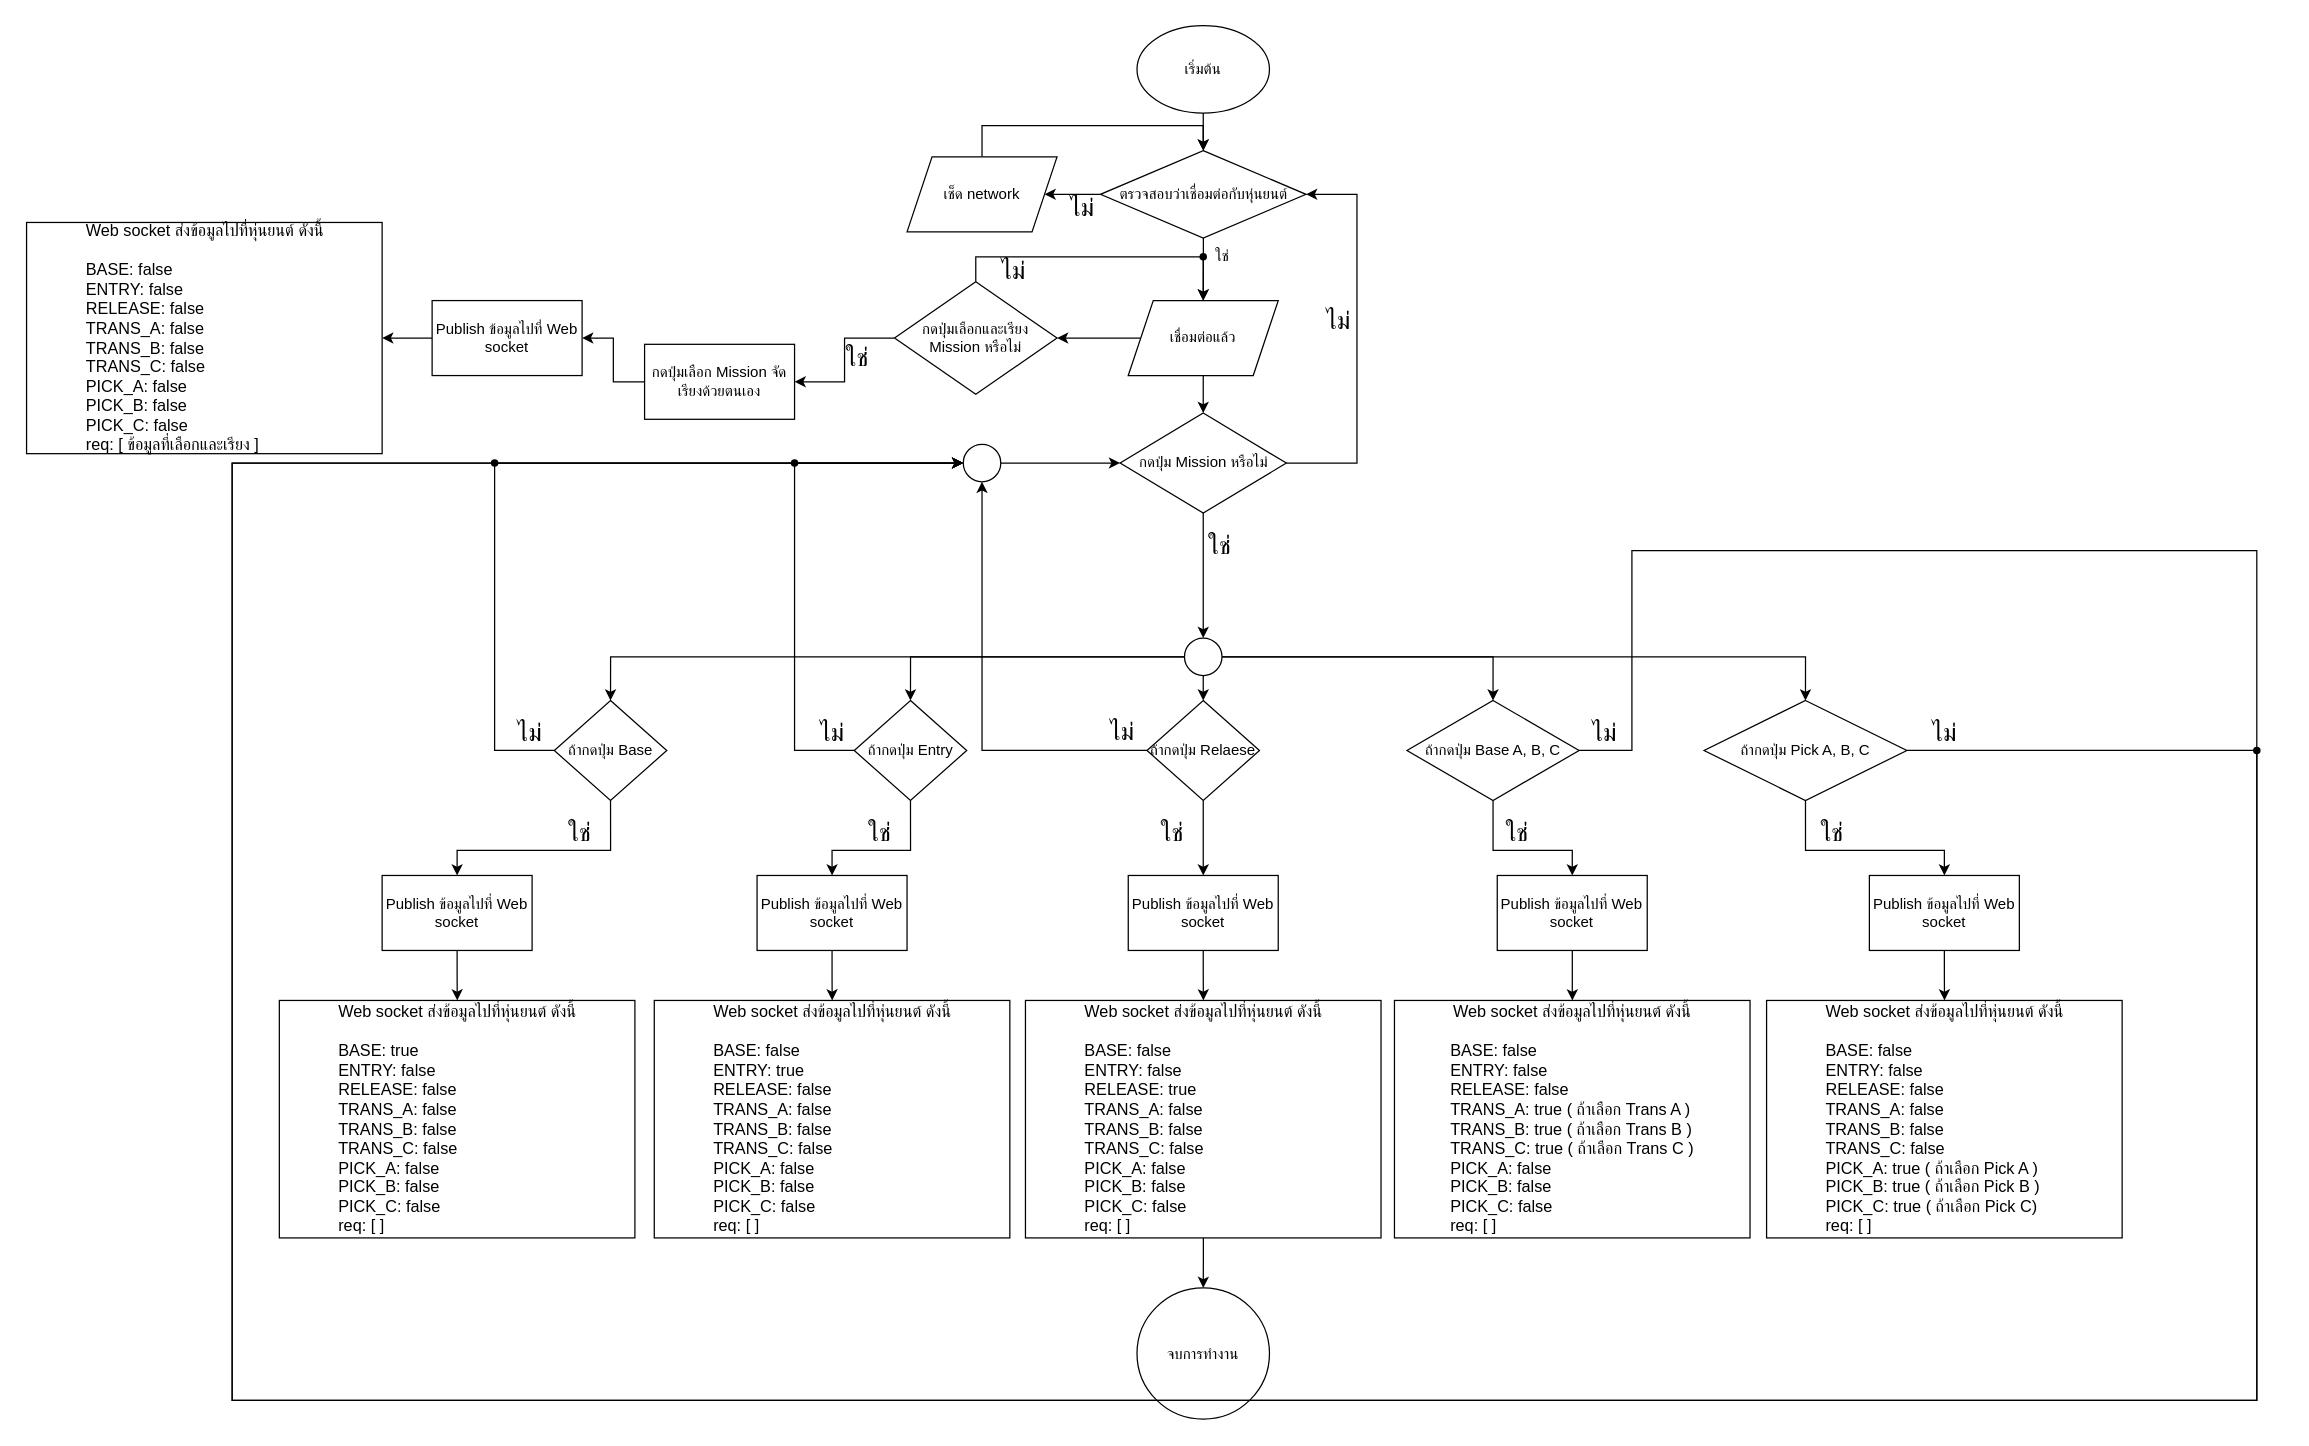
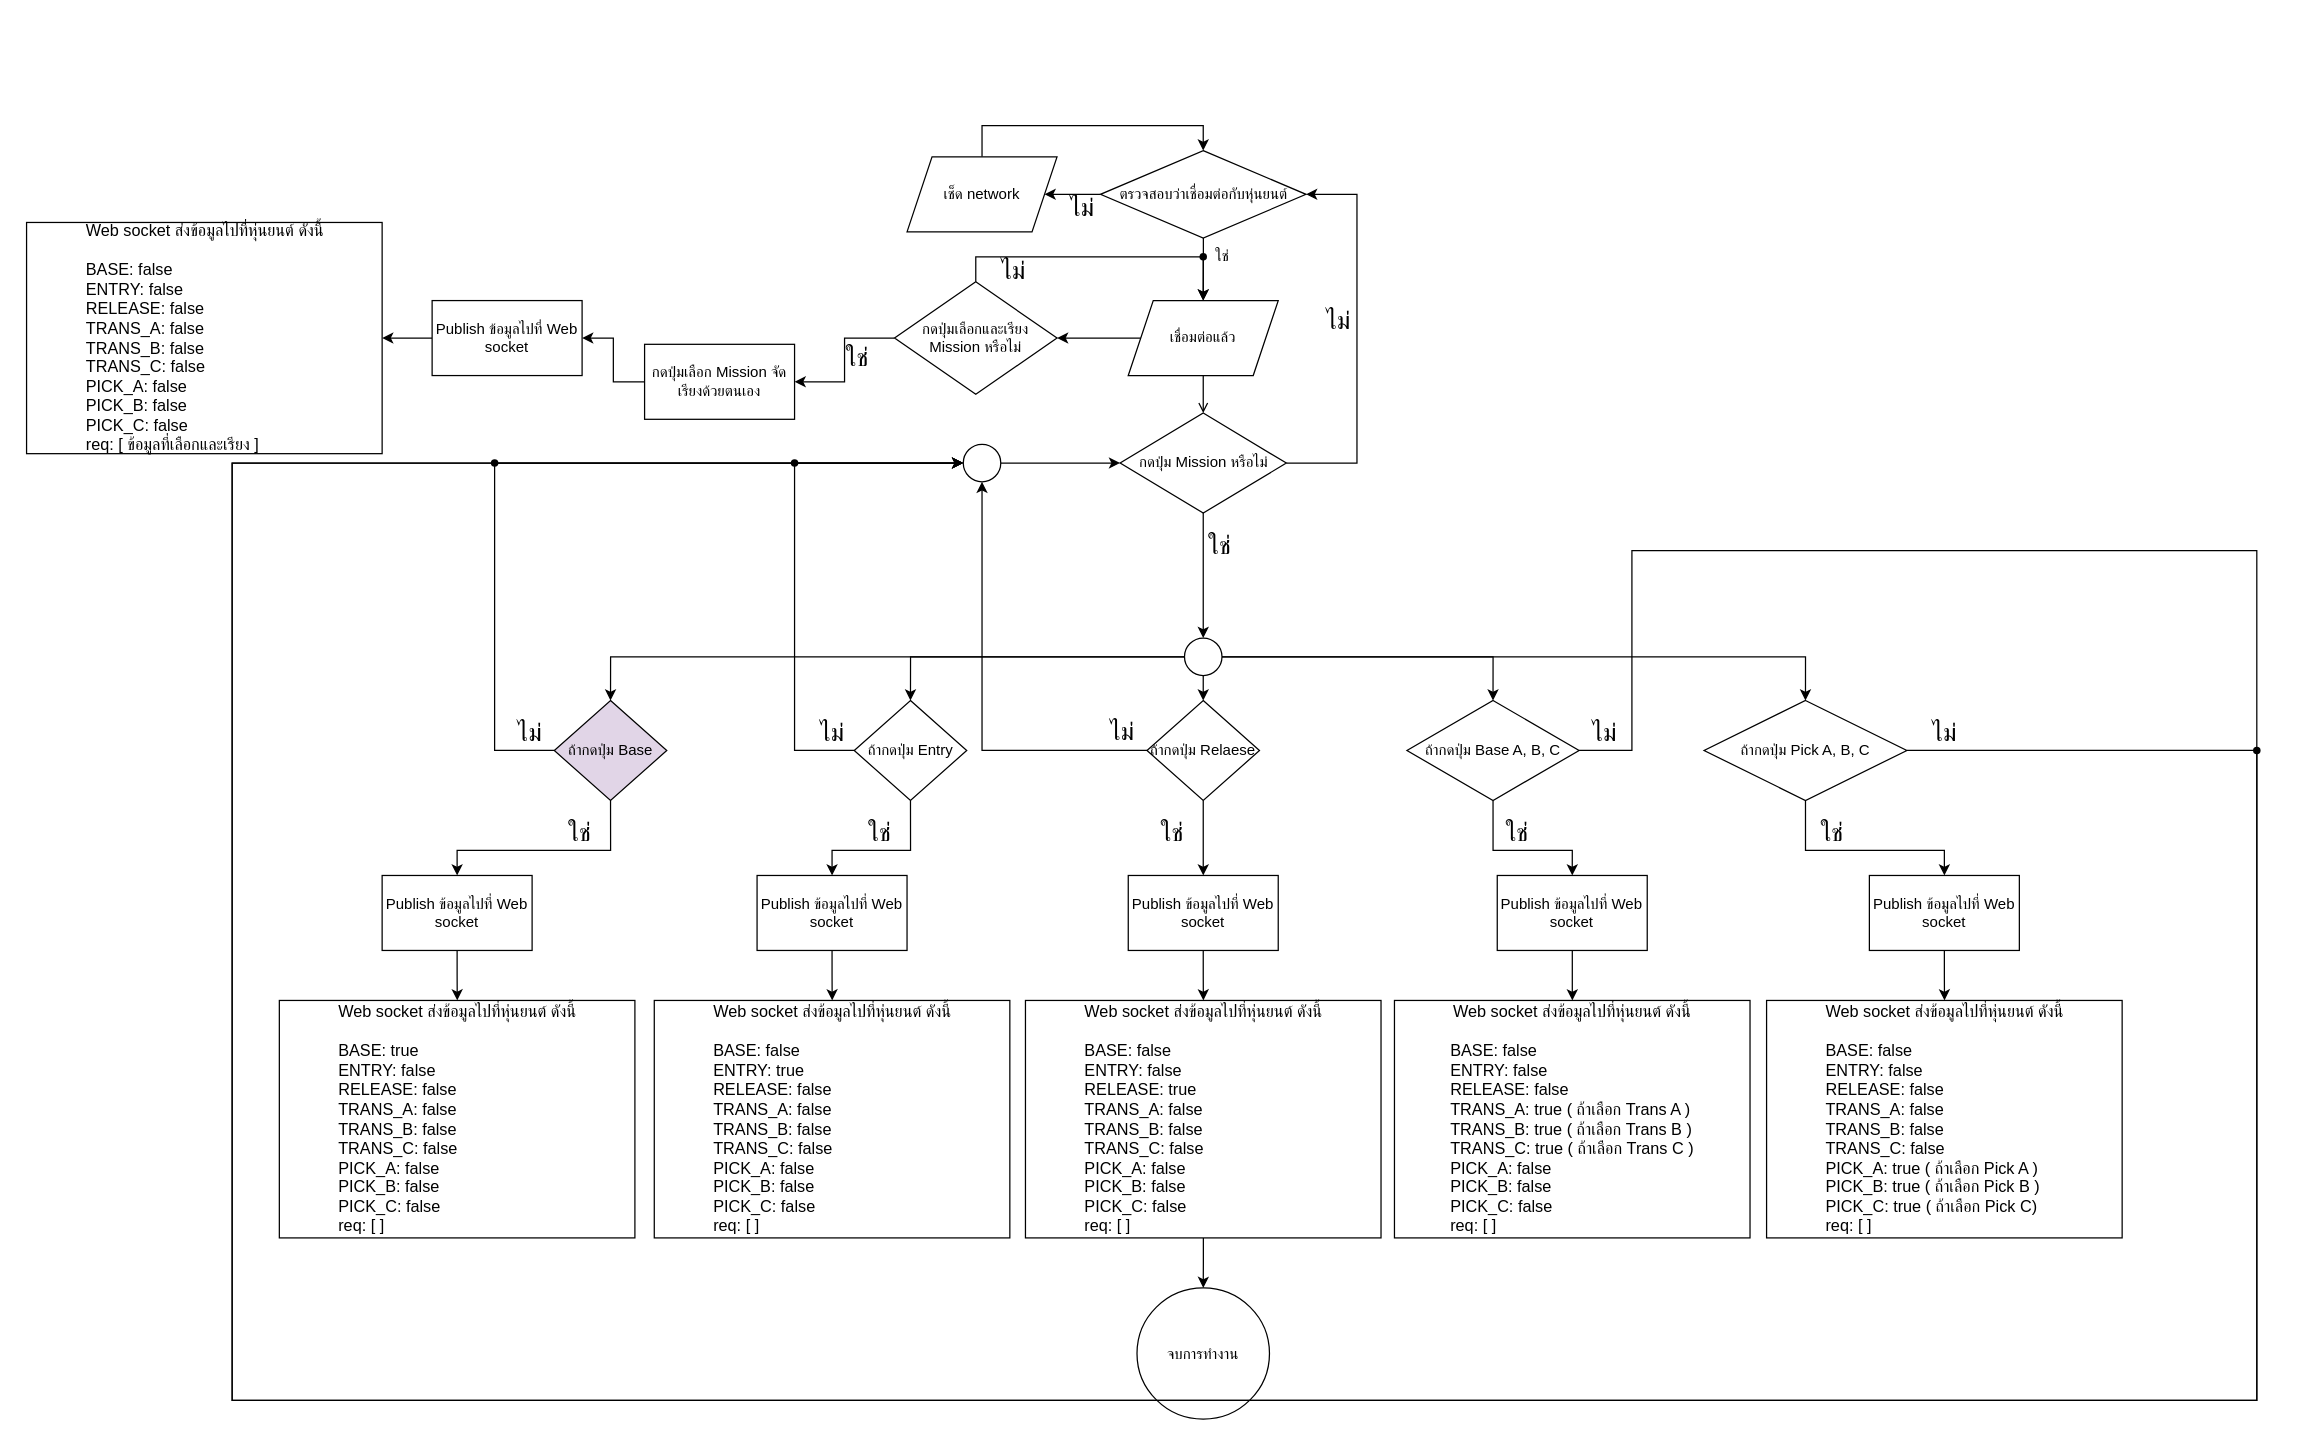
(1203, 69) -> none
(1203, 118) -> none
(1203, 403) -> (1203, 405)
(610, 751) -> (610, 751)
